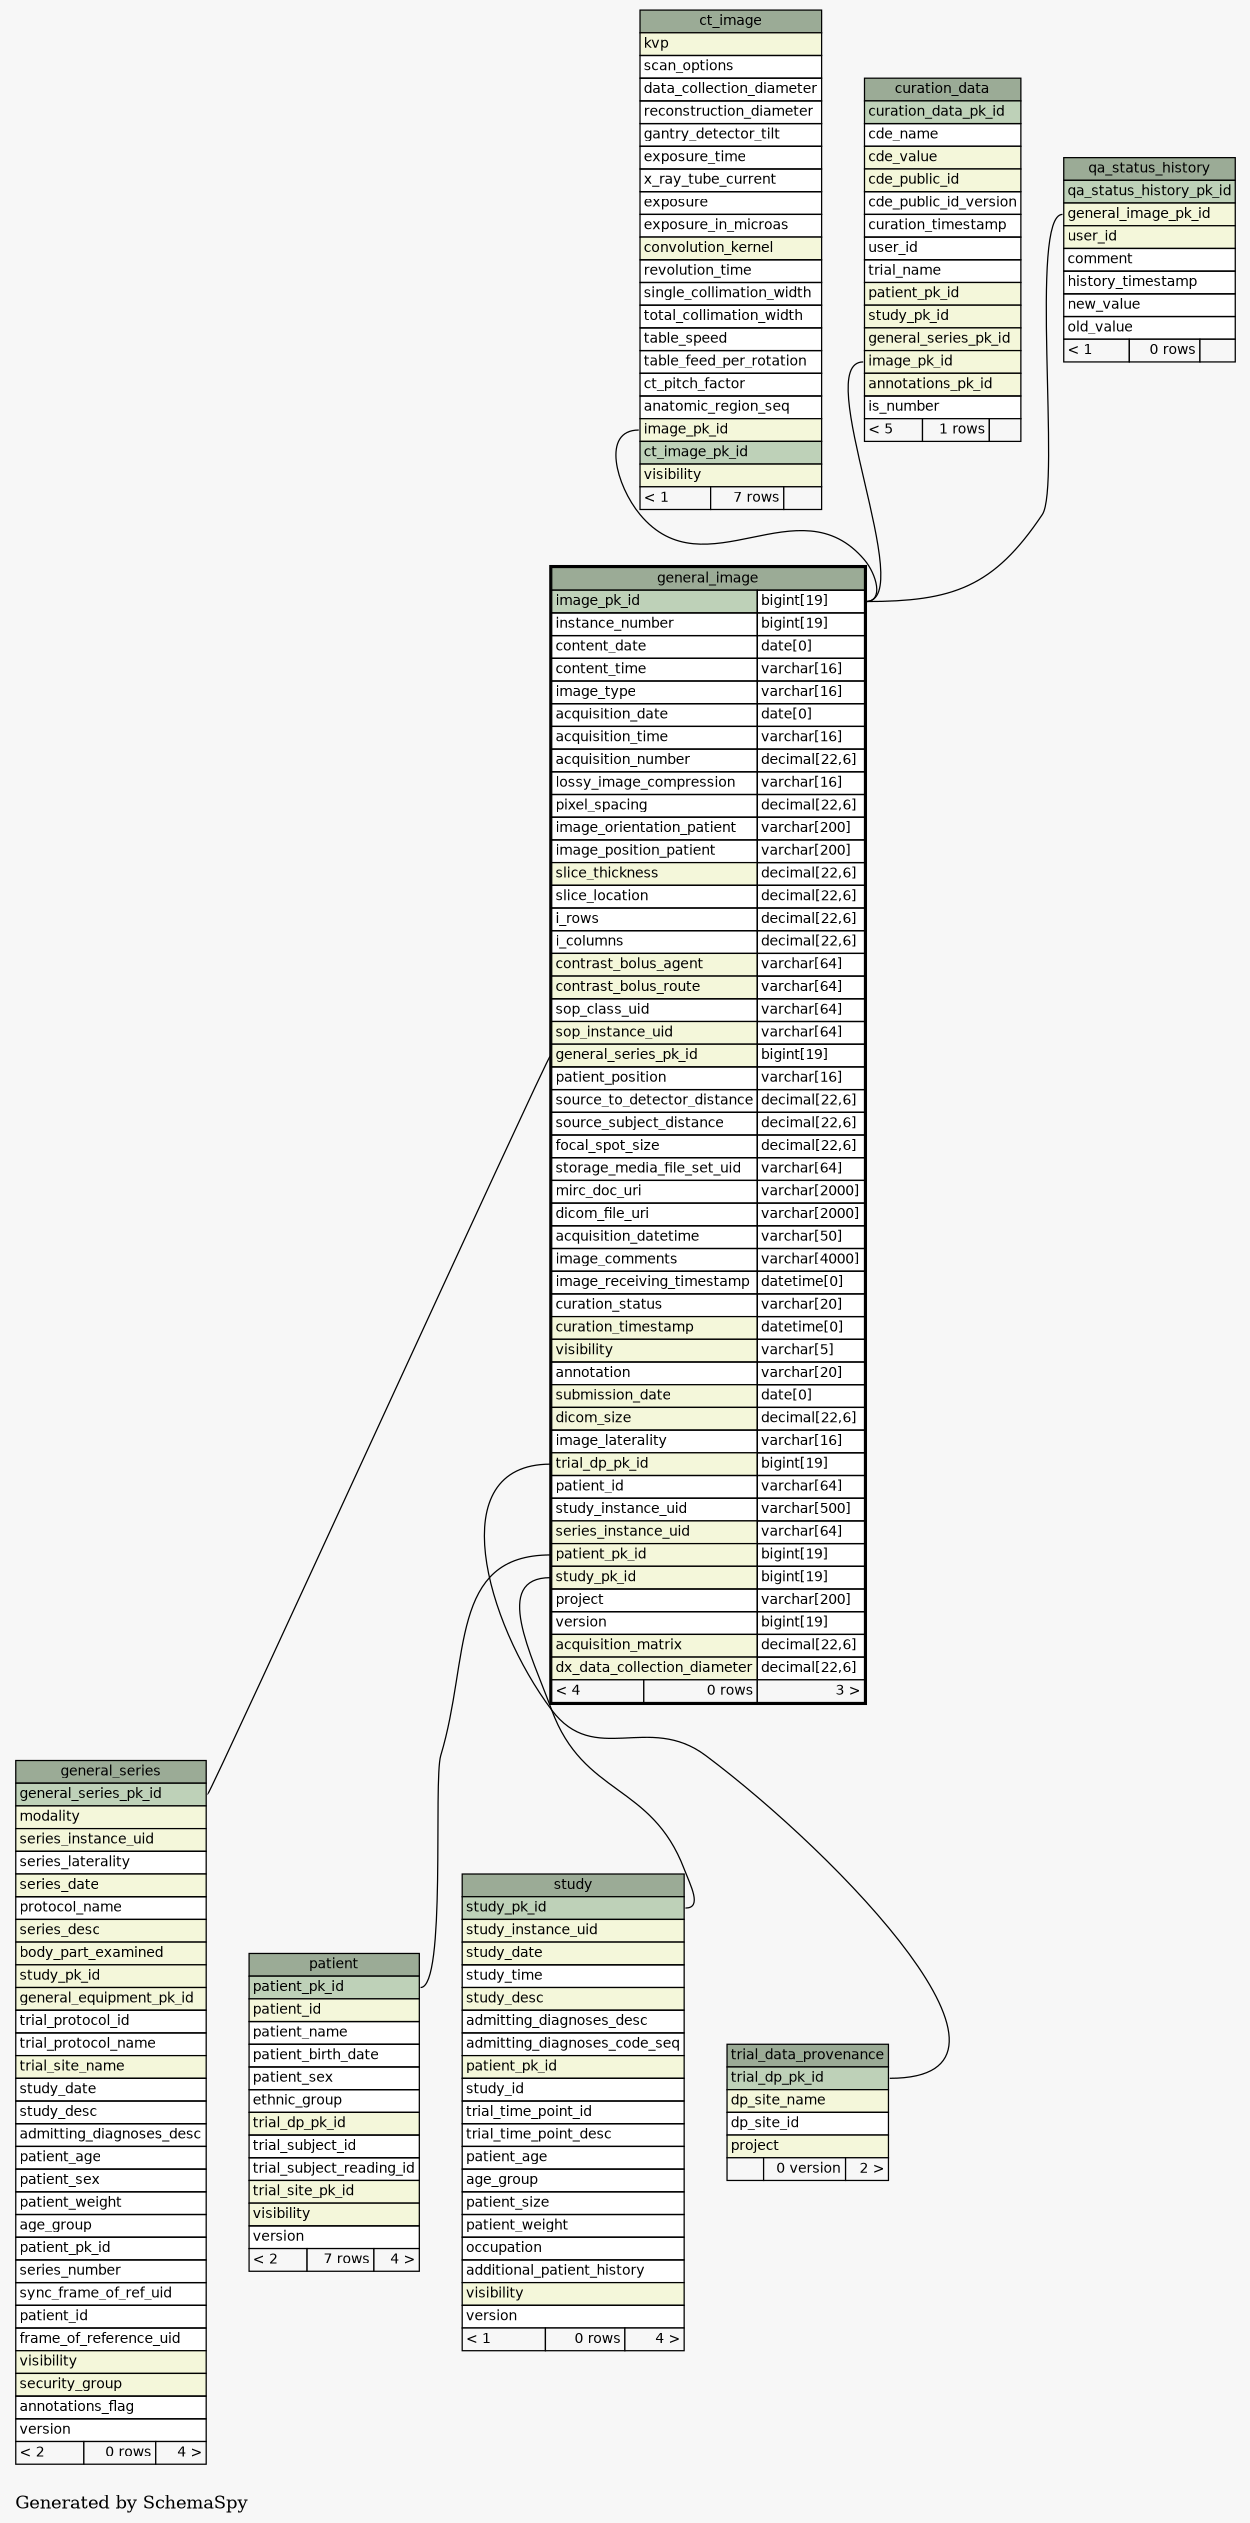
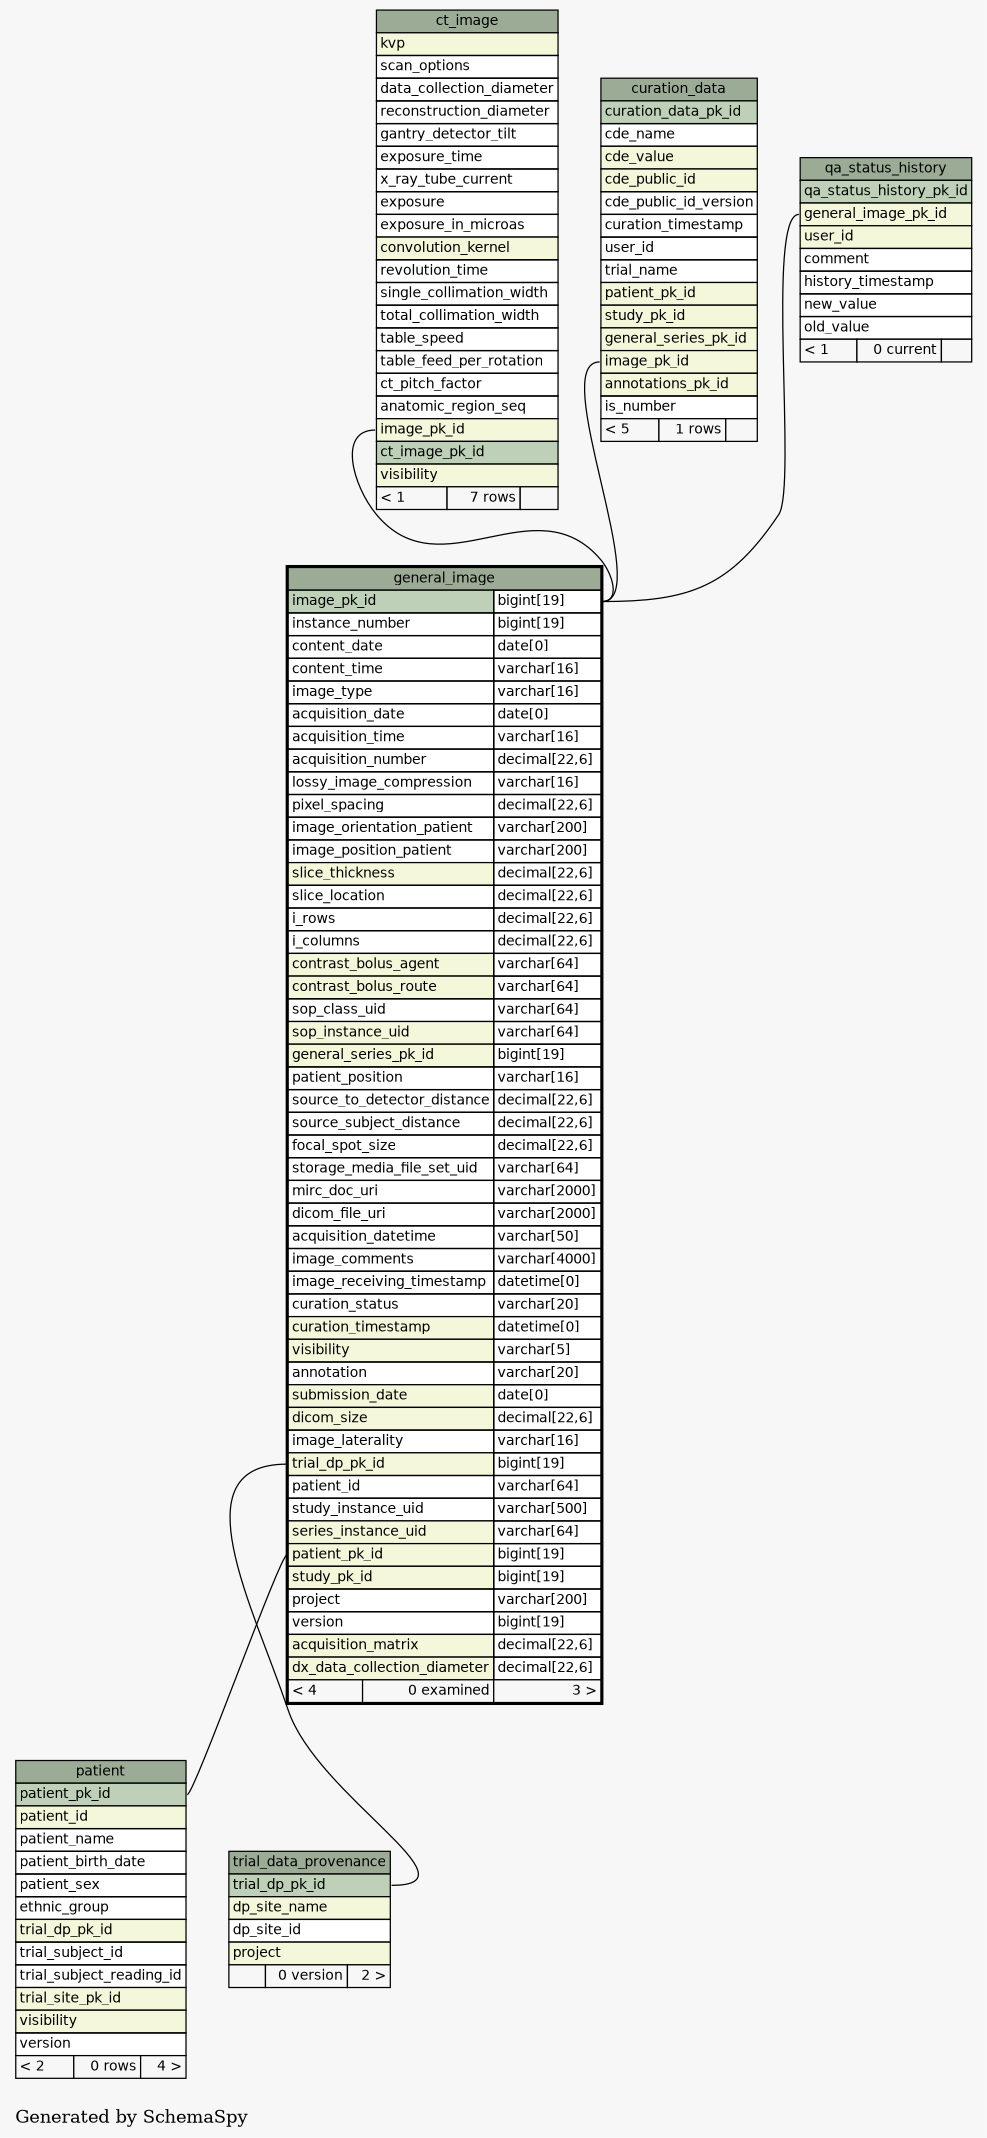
(1173, 350) -> (905, 350)
(730, 1691) -> (449, 1691)
(110, 2112) -> none
(573, 2112) -> none
(347, 2259) -> (114, 2066)
